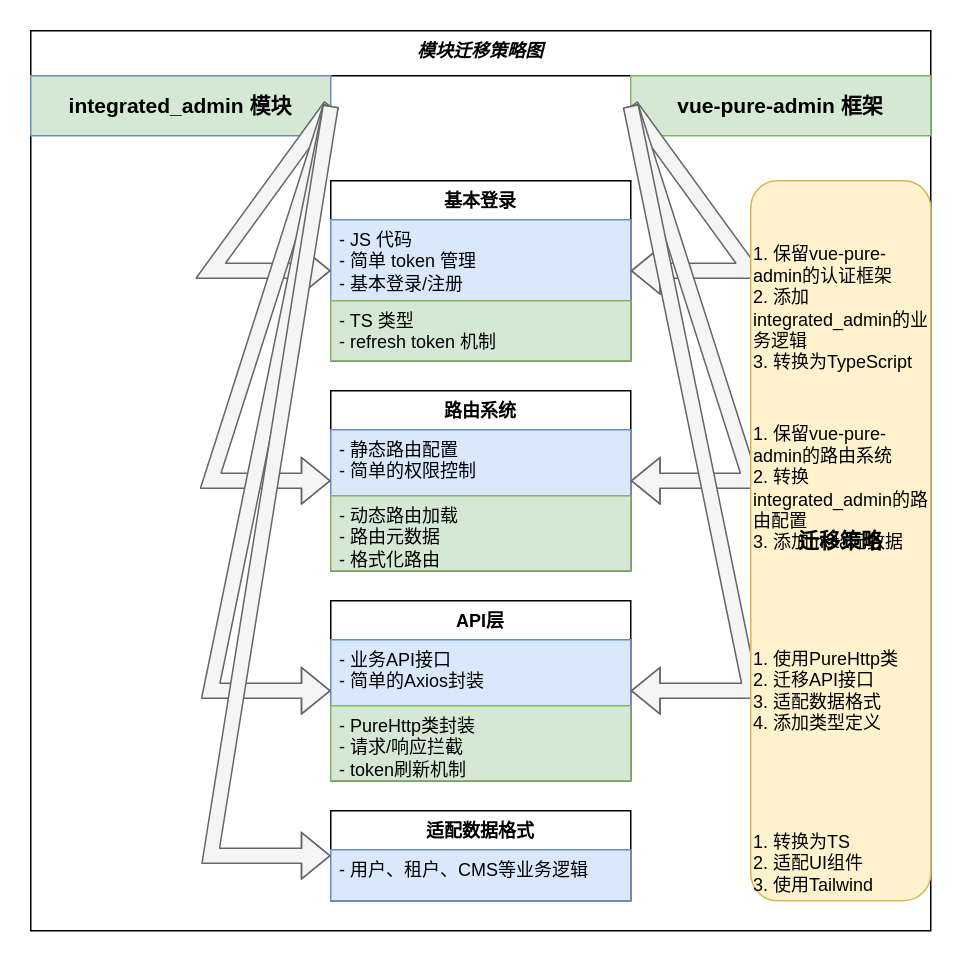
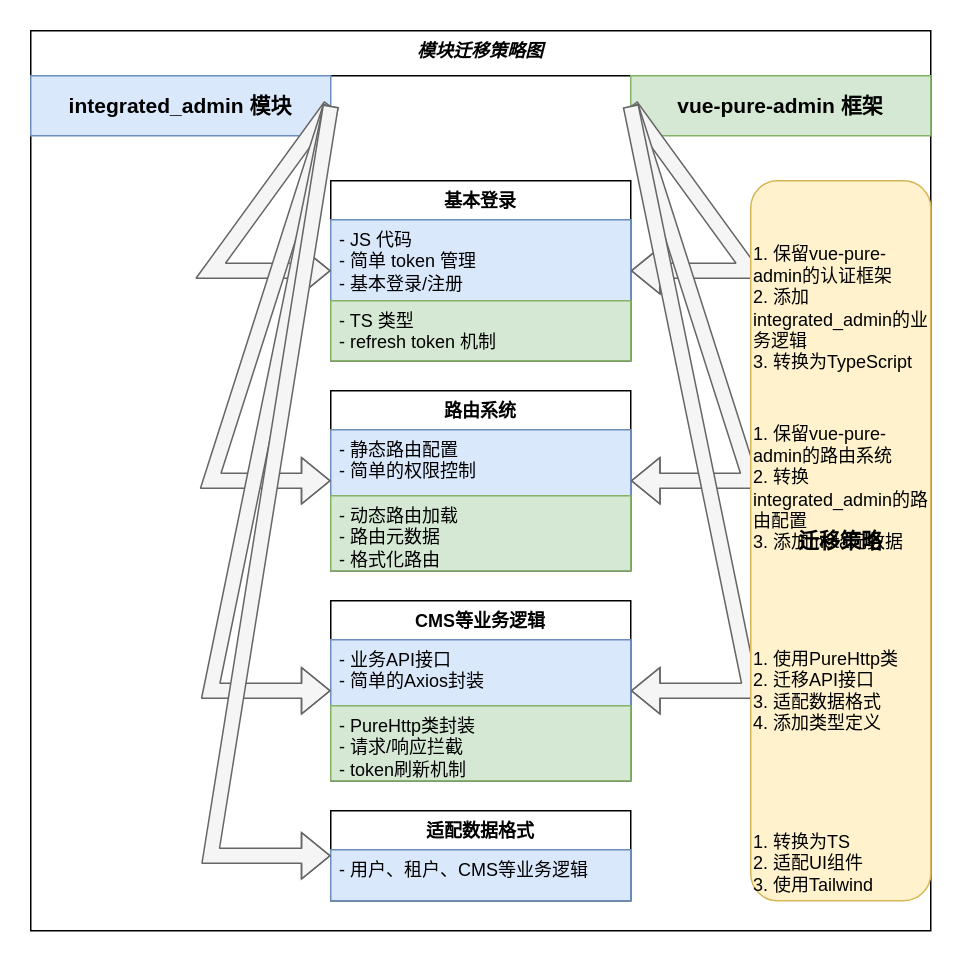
(181, 106) -> (181, 106)
(481, 622) -> (481, 622)
